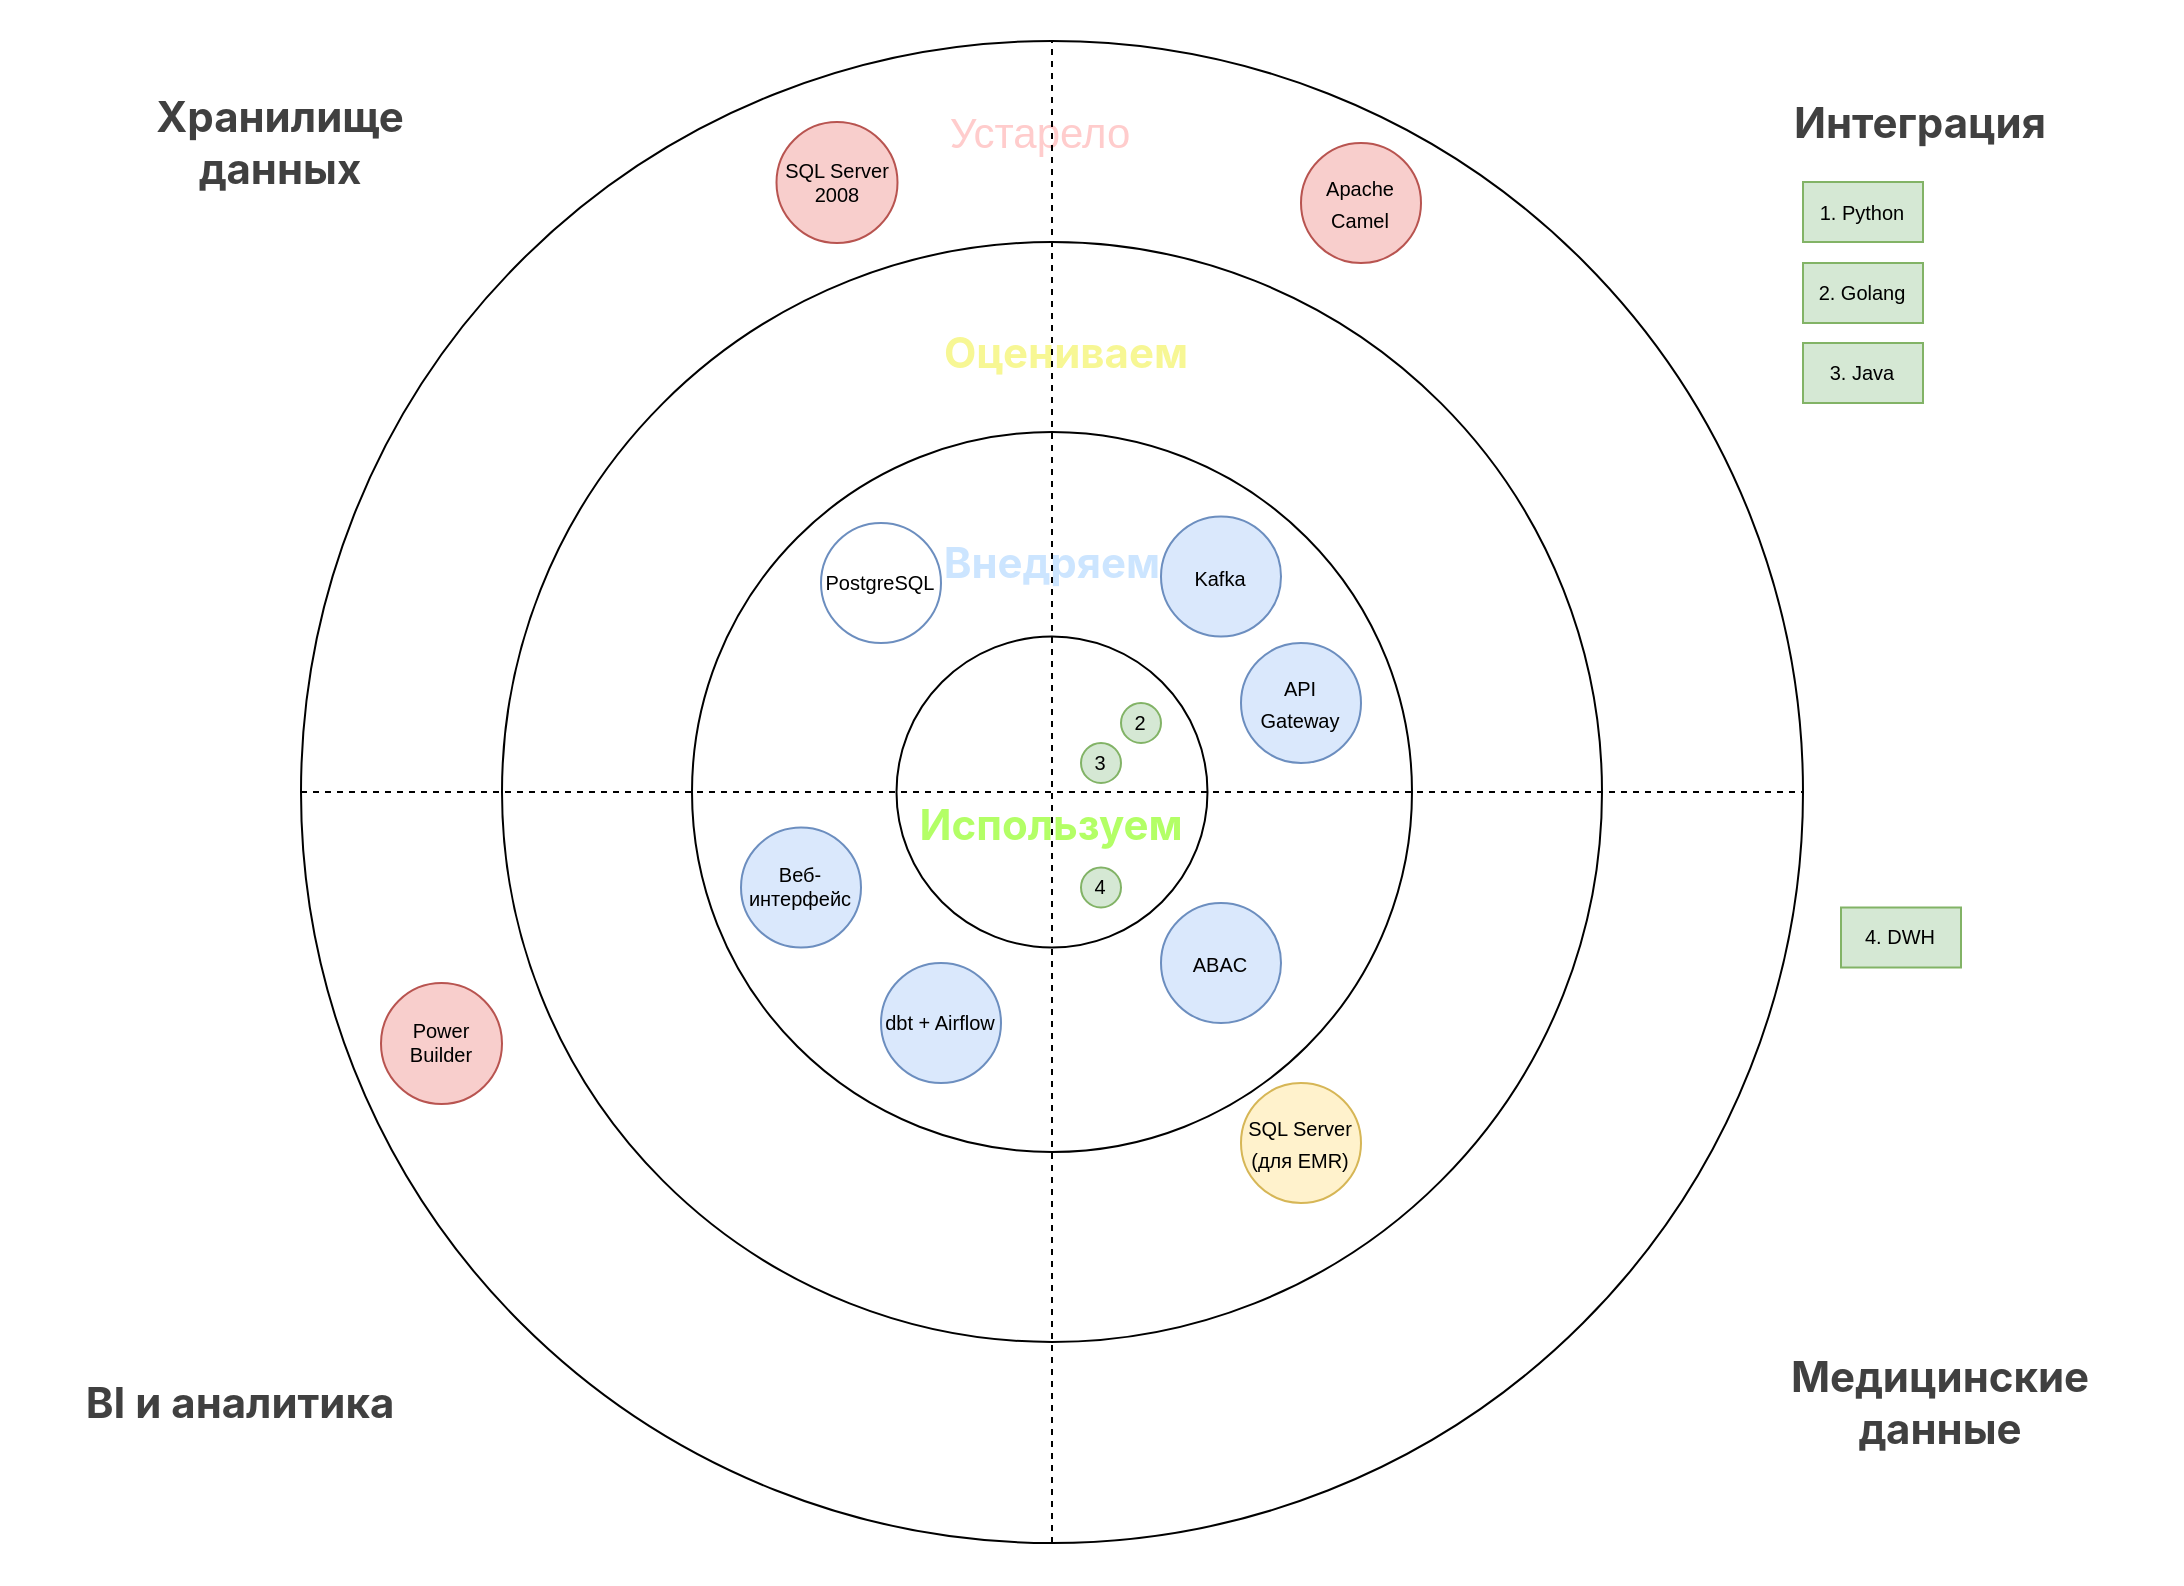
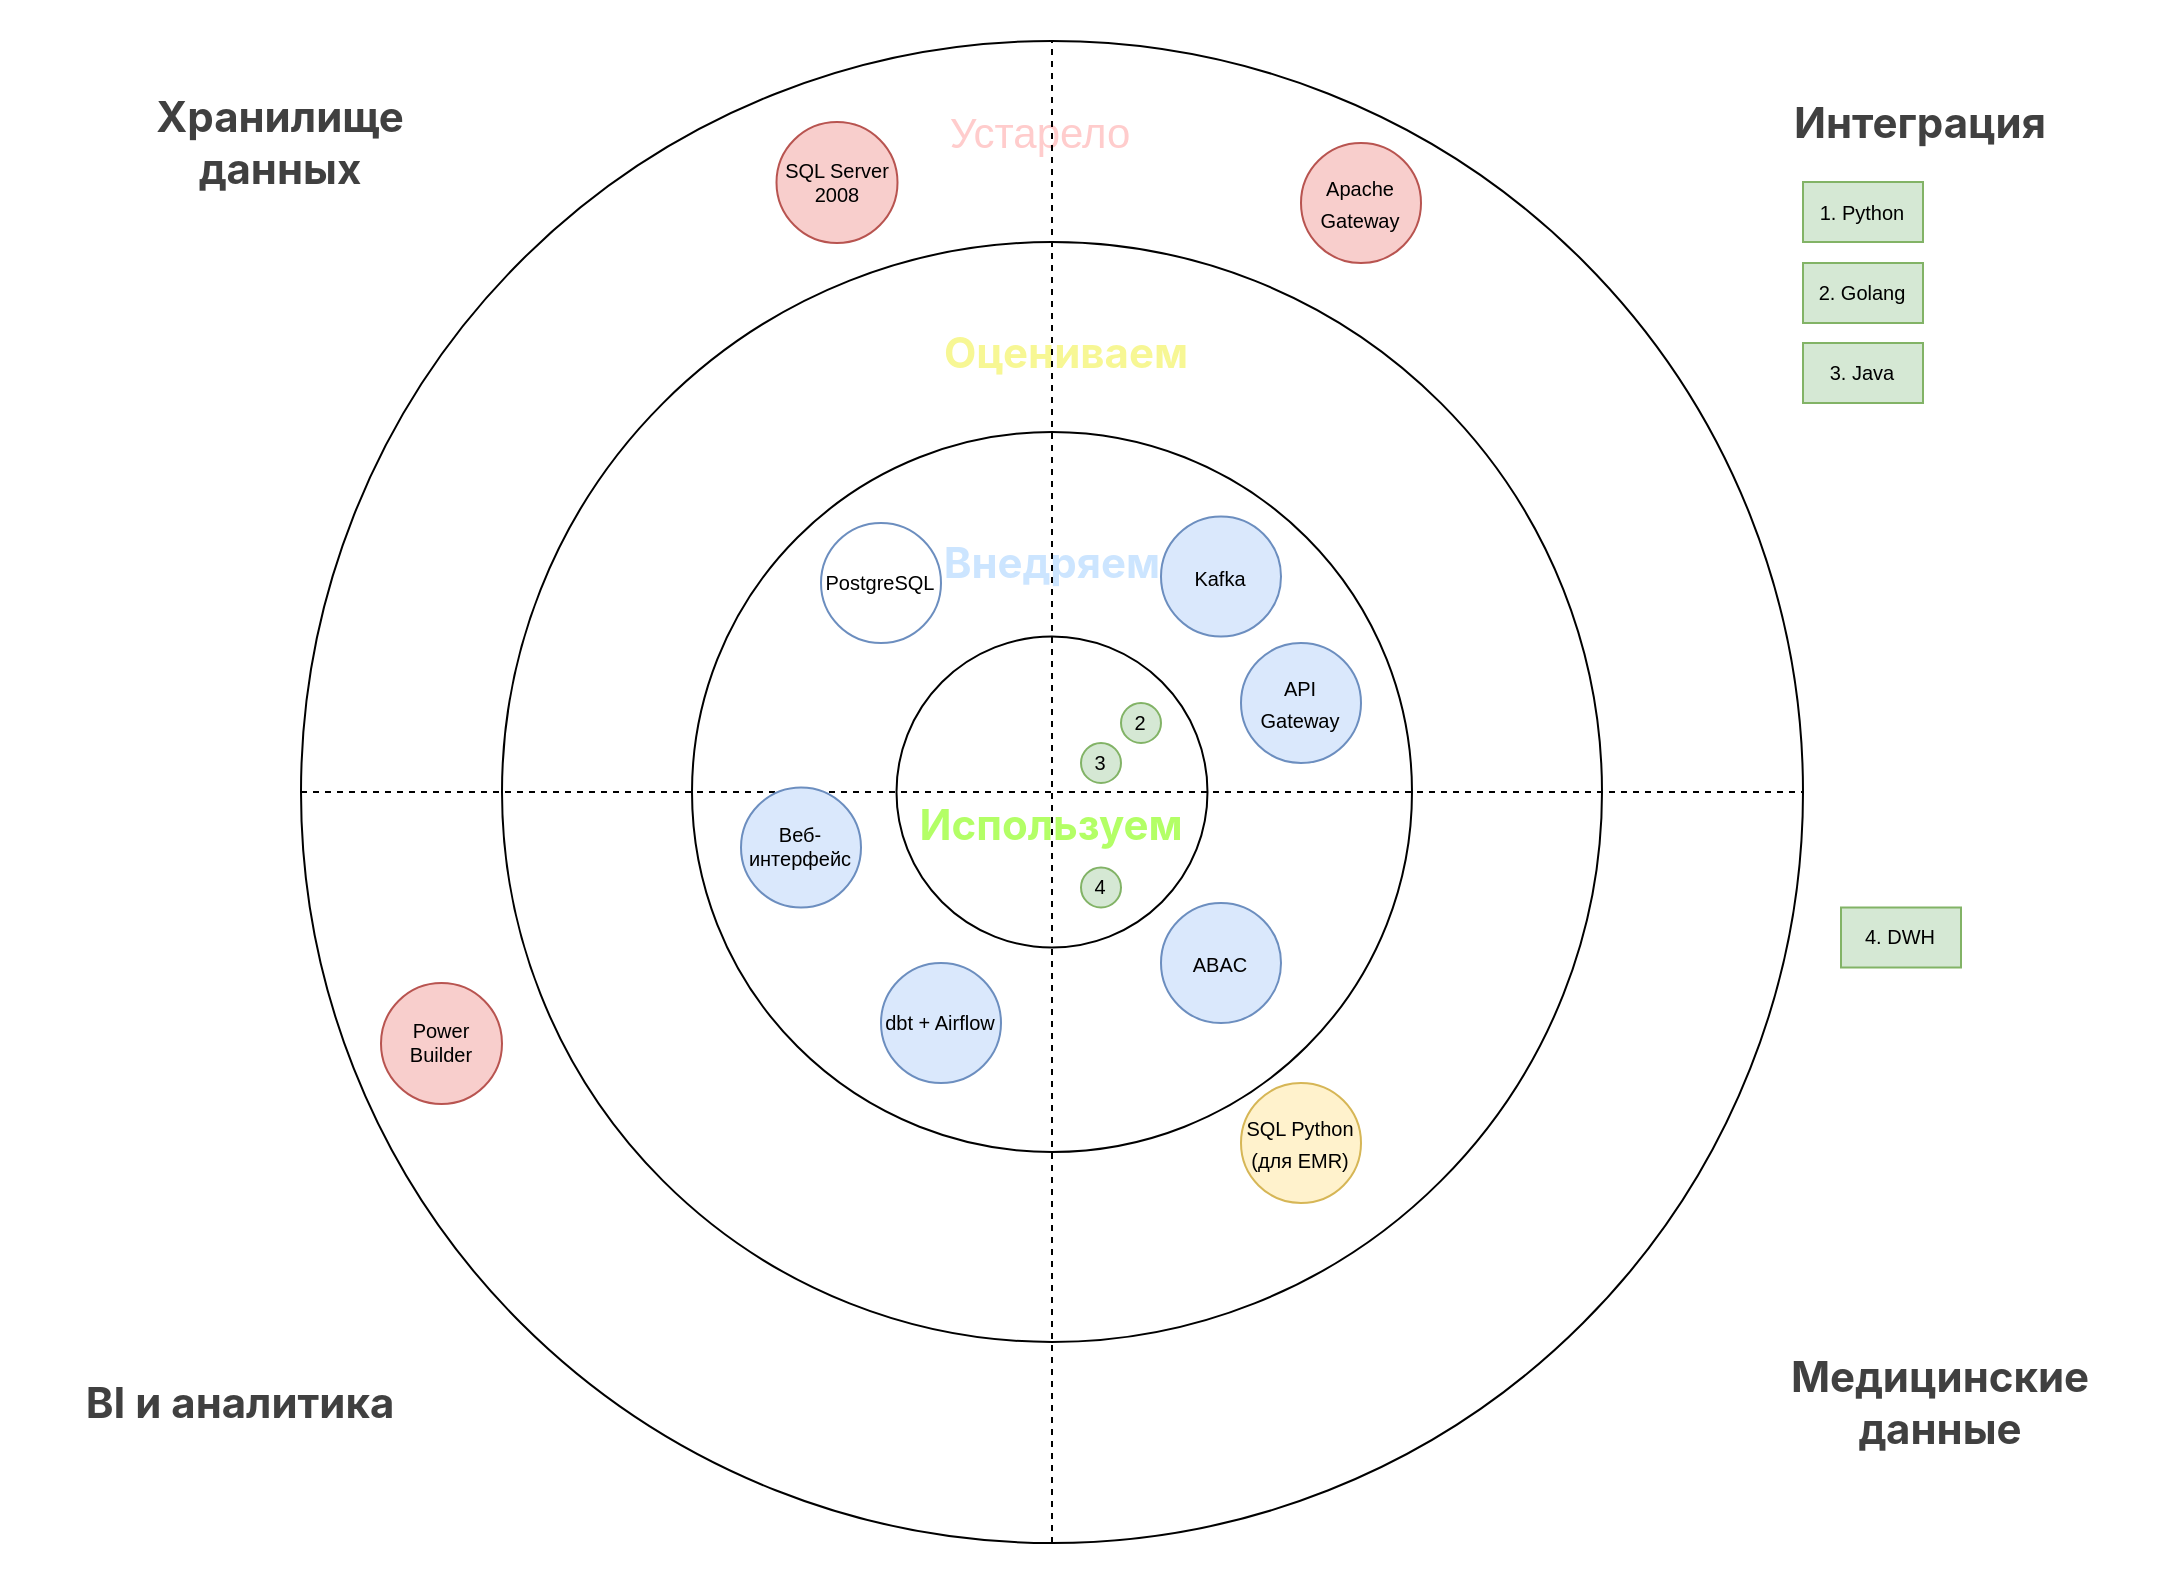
(1361, 203) -> (1361, 203)
(801, 888) -> (801, 848)
(1301, 1143) -> (1301, 1143)
